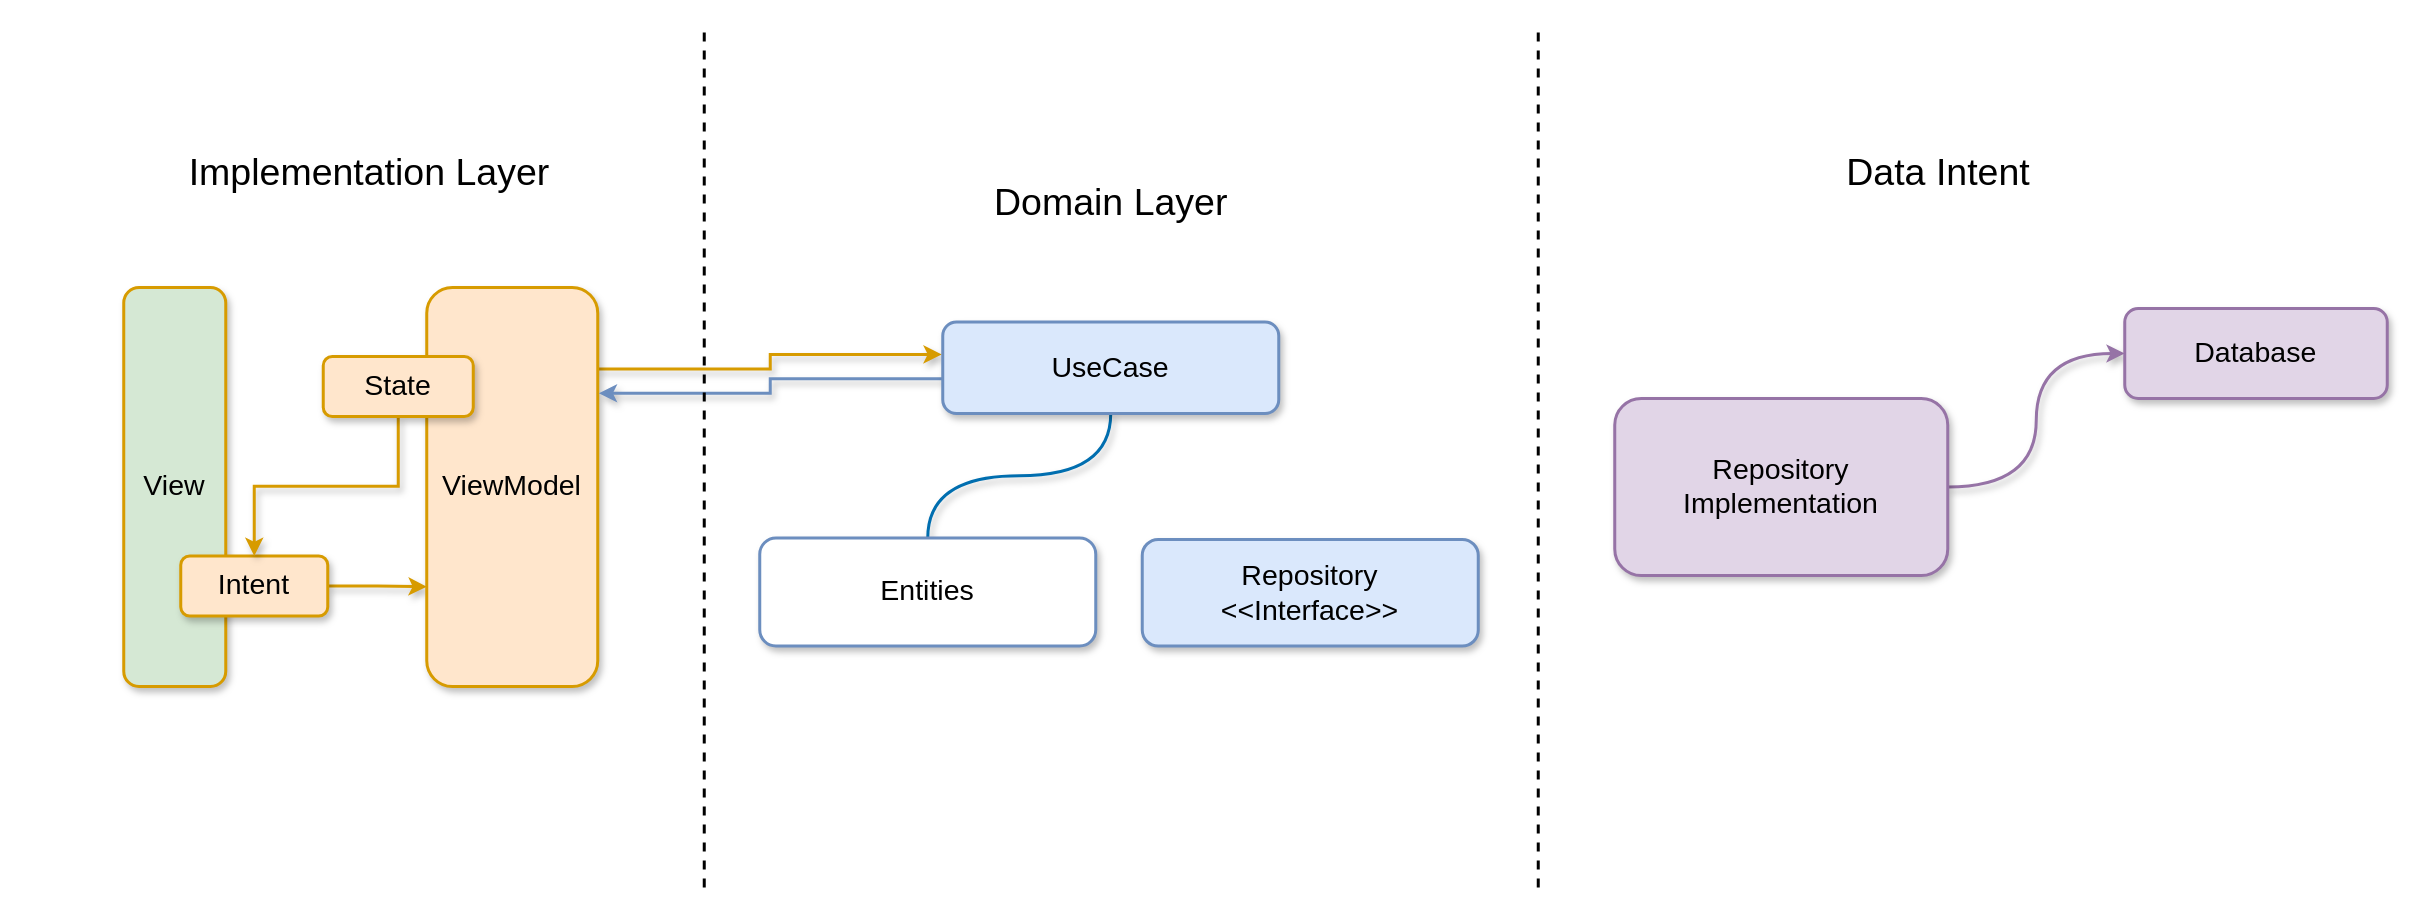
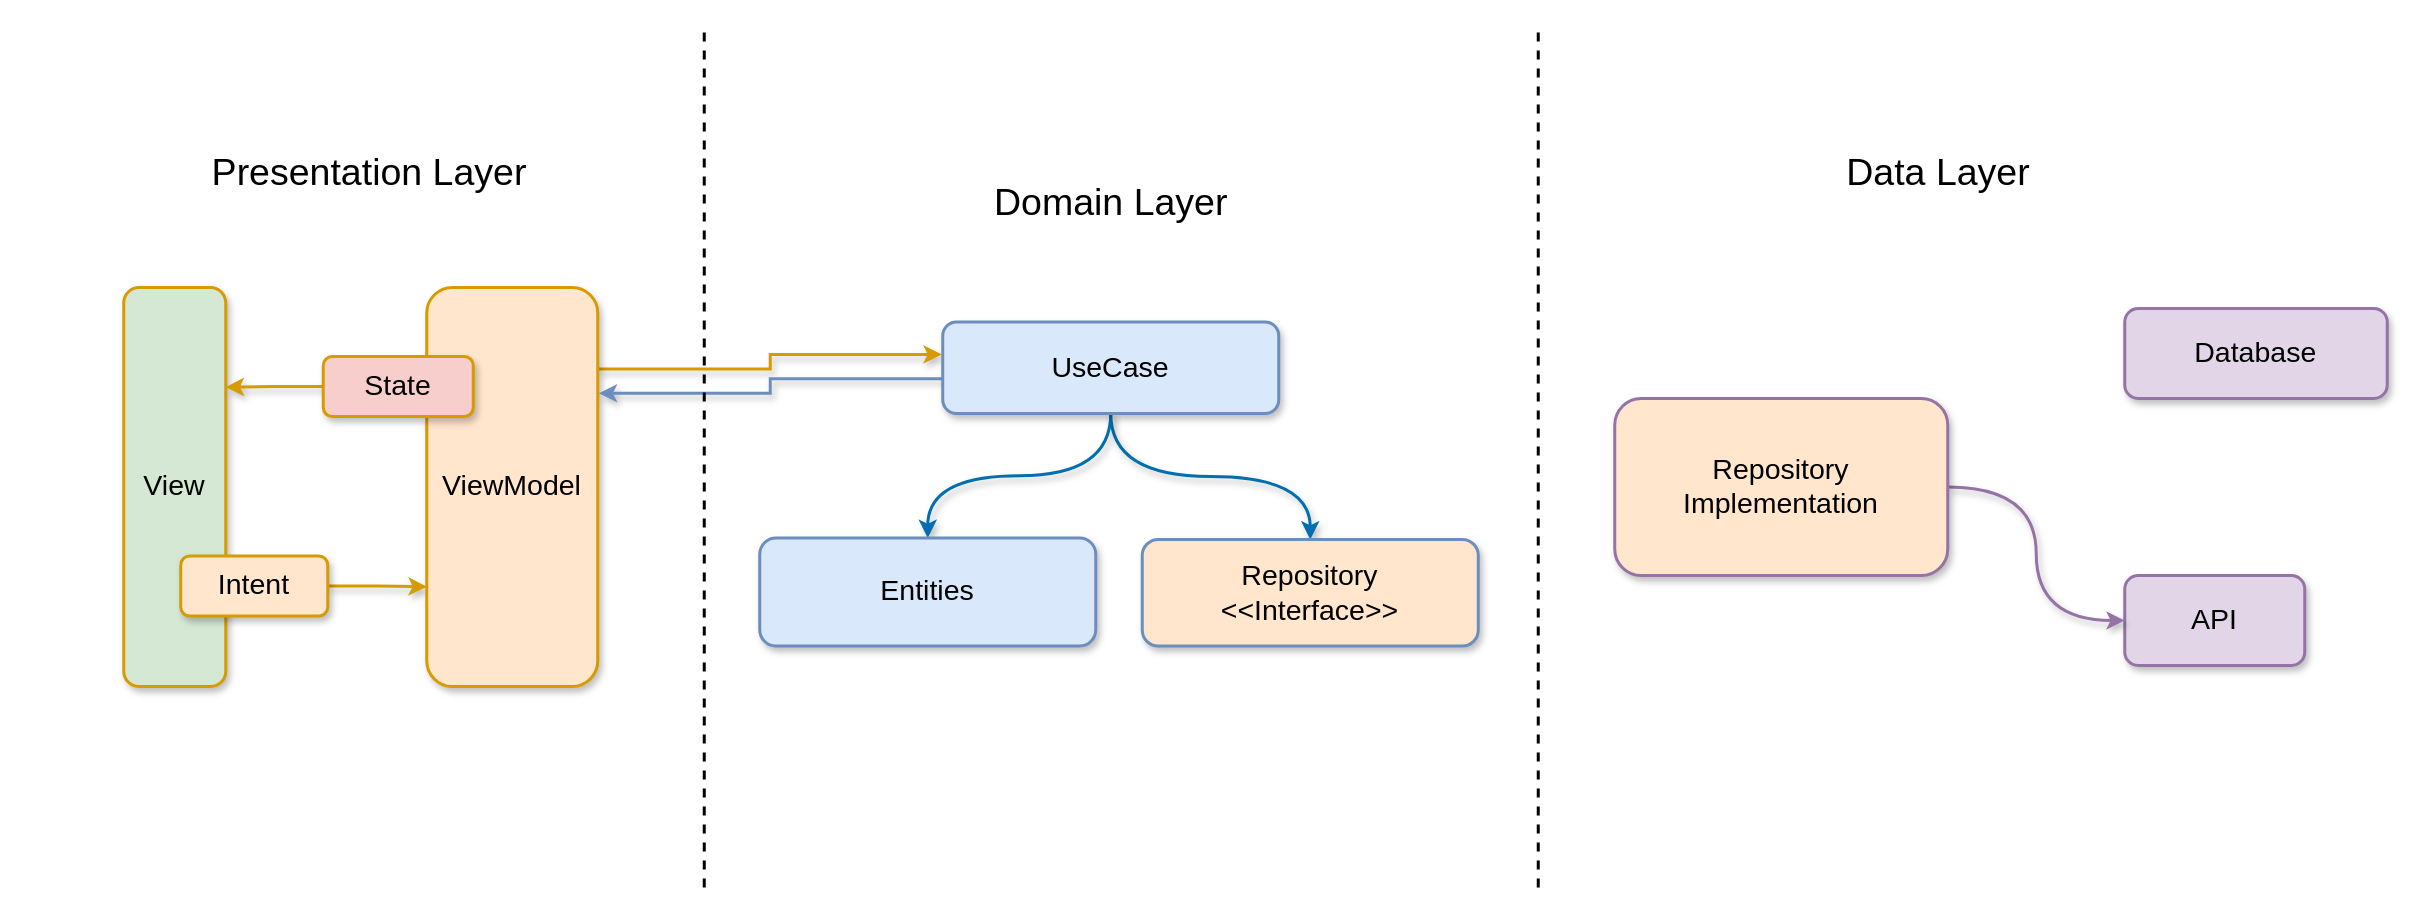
(370, 170) -> (370, 170)
(1939, 170) -> (1939, 170)
(398, 386) -> (398, 386)
(2036, 417) -> none
none -> (1235, 477)
(332, 486) -> (281, 386)
(1781, 487) -> (1781, 487)
(947, 494) -> (948, 490)
none -> (2037, 558)
(928, 592) -> (928, 592)
(1310, 593) -> (1310, 593)
none -> (2215, 620)
